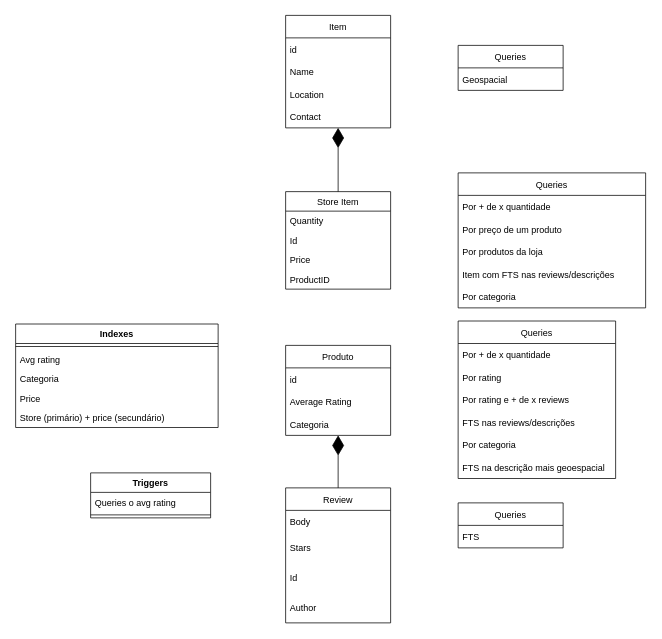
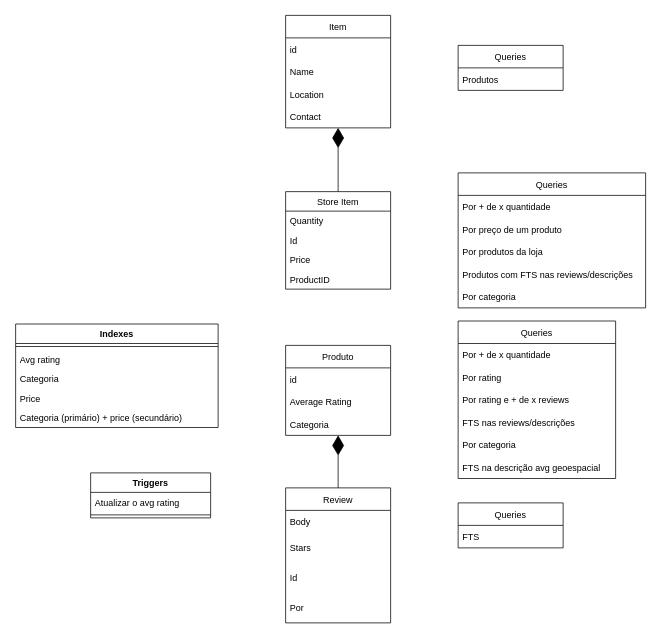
(485, 80) -> (482, 80)
(543, 275) -> (553, 275)
(103, 418) -> (112, 418)
(536, 468) -> (534, 468)
(139, 503) -> (143, 503)
(305, 608) -> (297, 608)
